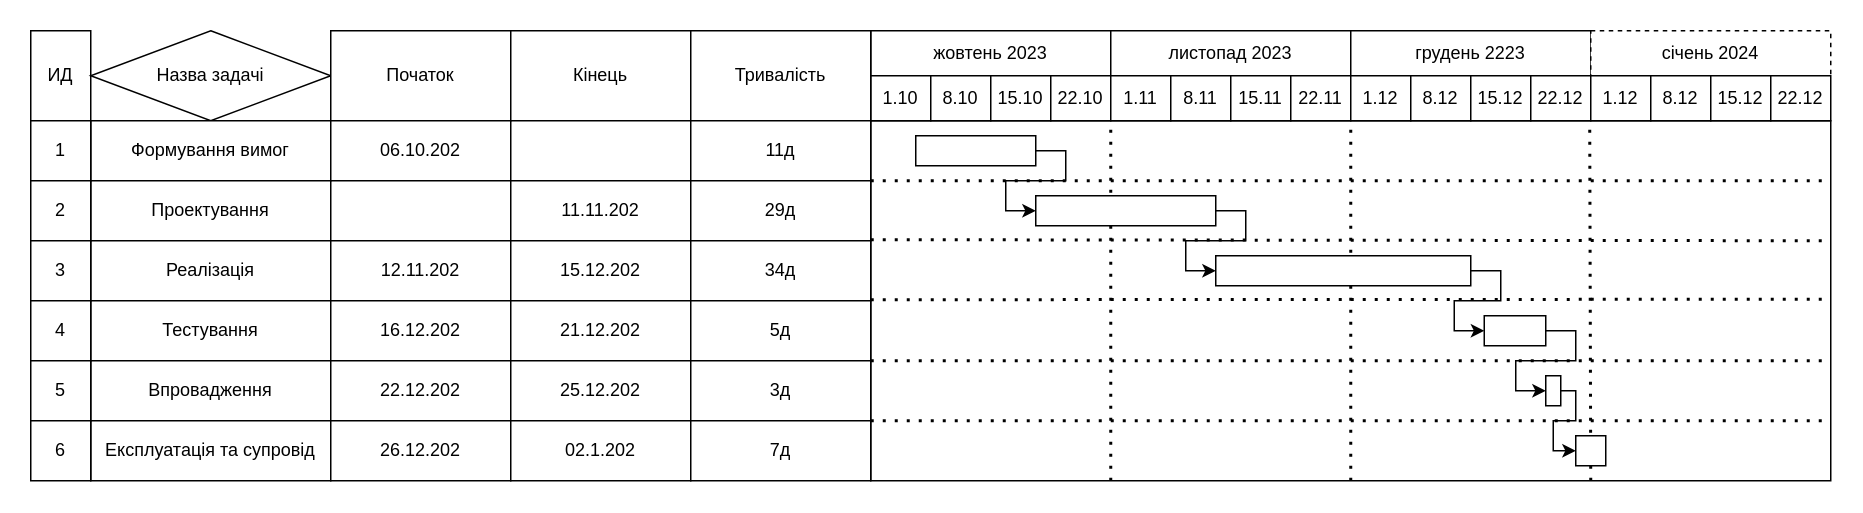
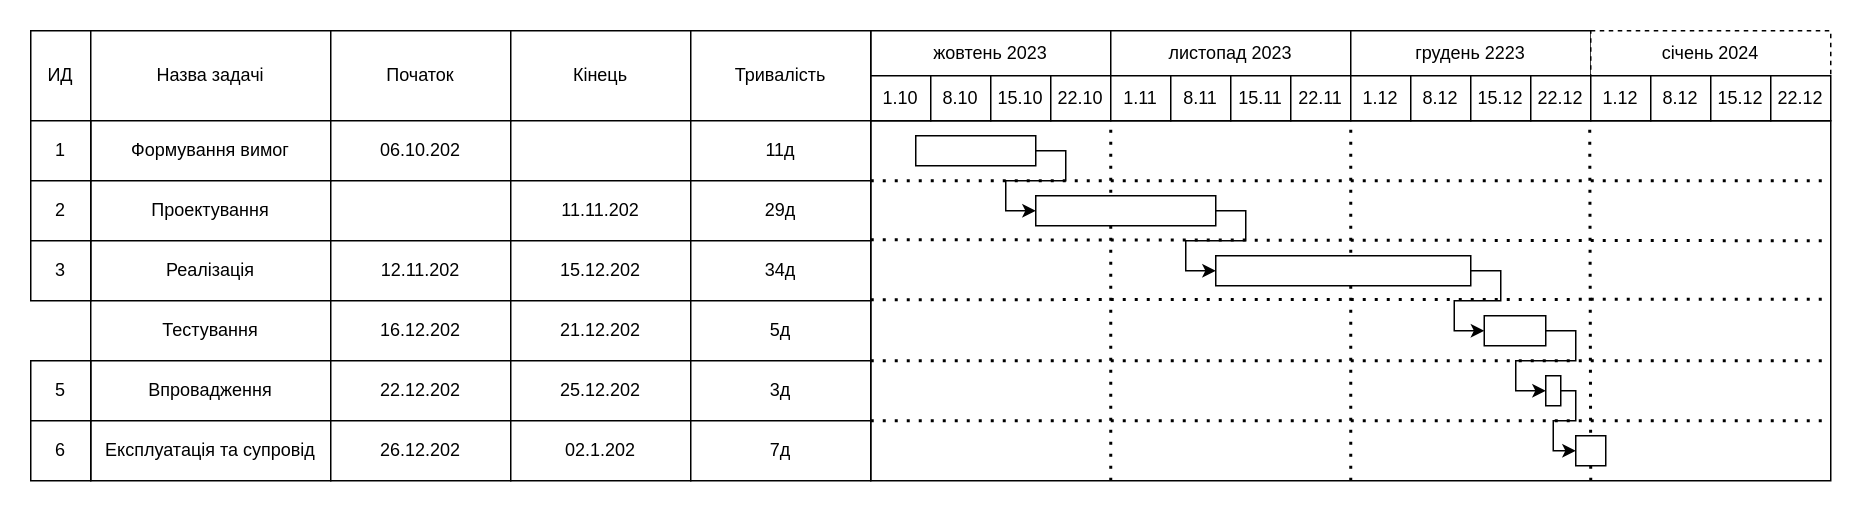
(211, 76) -> (211, 76)
(61, 331) -> none
